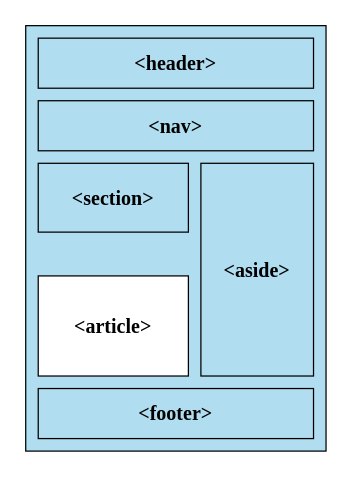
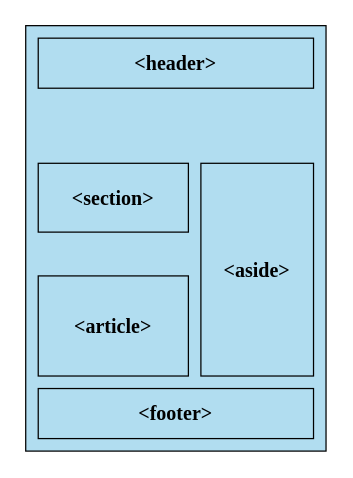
(176, 126) -> none
(113, 326) -> (113, 326)
